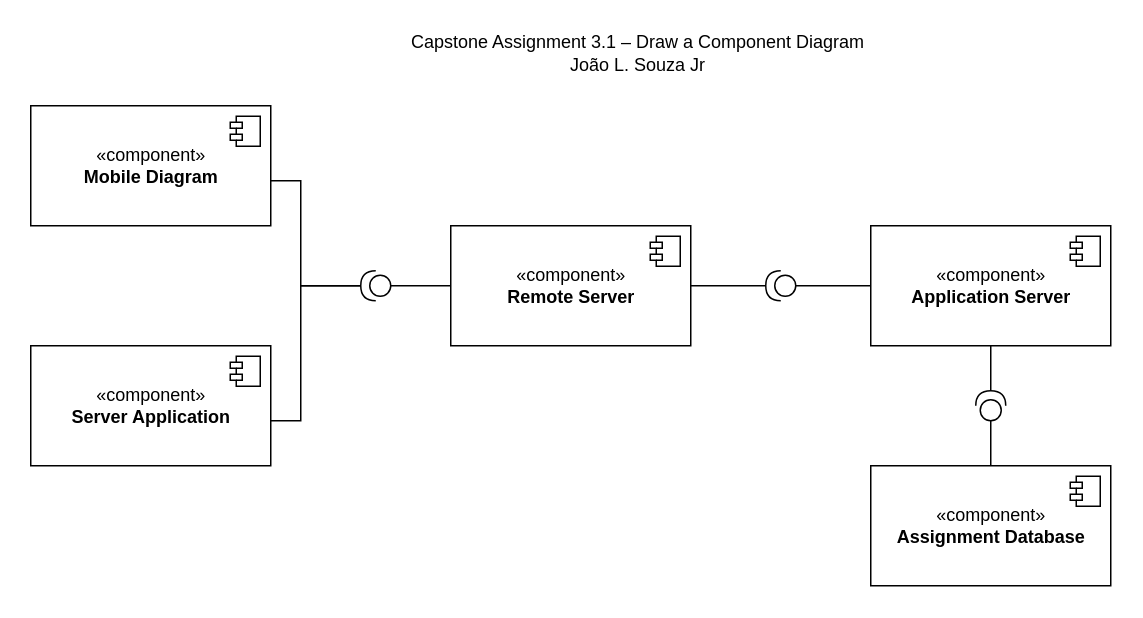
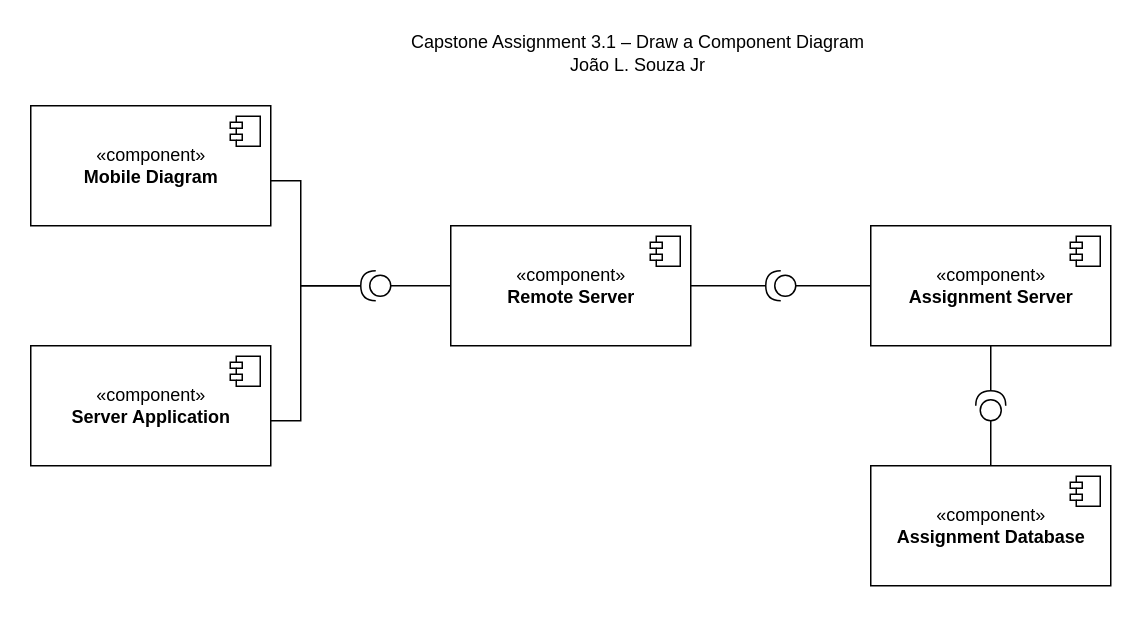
(992, 286) -> (992, 286)
